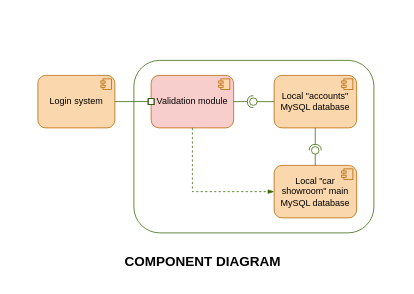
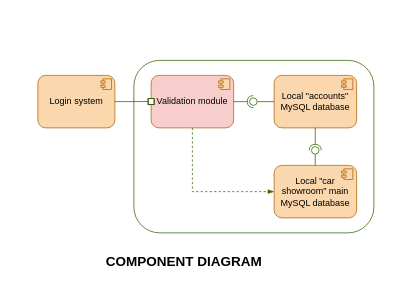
(203, 261) -> (184, 261)
